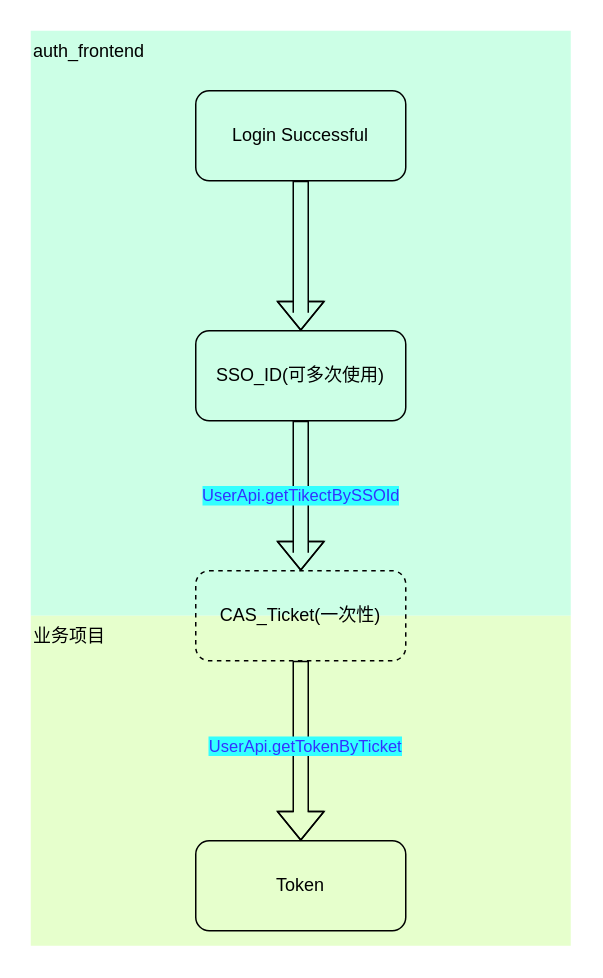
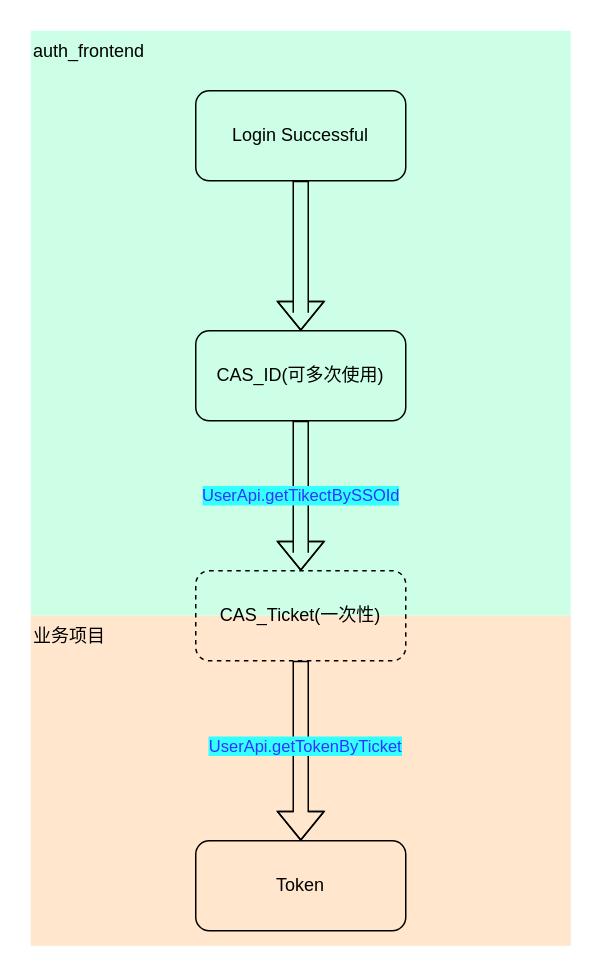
(301, 376) -> (301, 376)
(301, 781) -> (301, 781)
